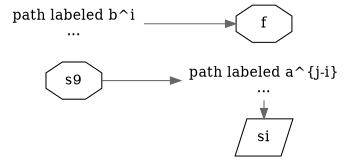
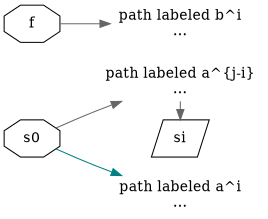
(185, 24) -> (80, 24)
(74, 81) -> (32, 138)
none -> (180, 195)
